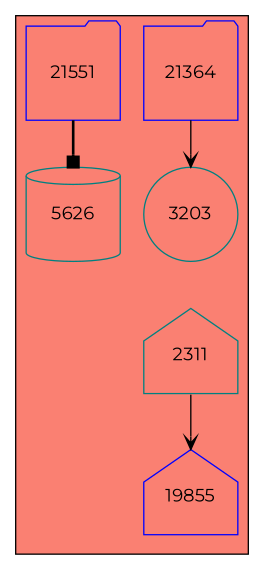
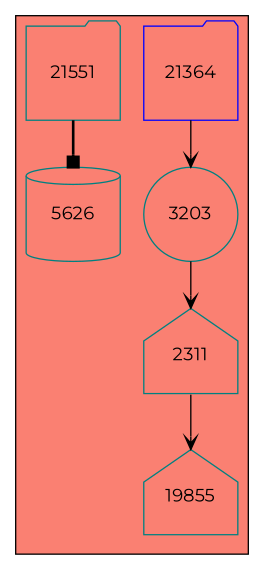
(73, 73) -> (73, 73)
none -> (191, 278)
(191, 497) -> (191, 497)
